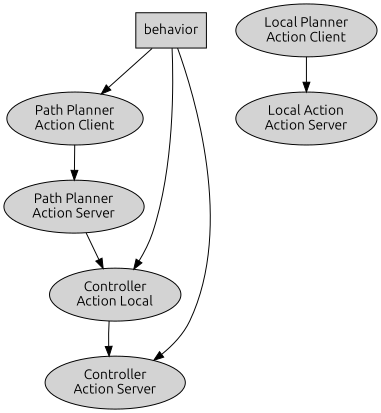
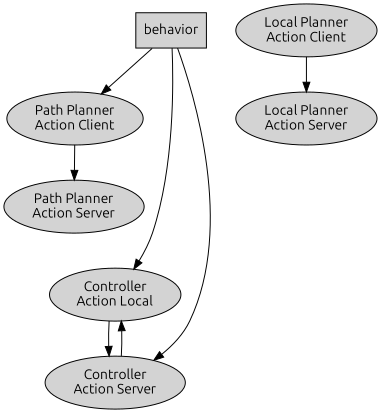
(306, 119) -> (306, 119)
(93, 246) -> (122, 344)
